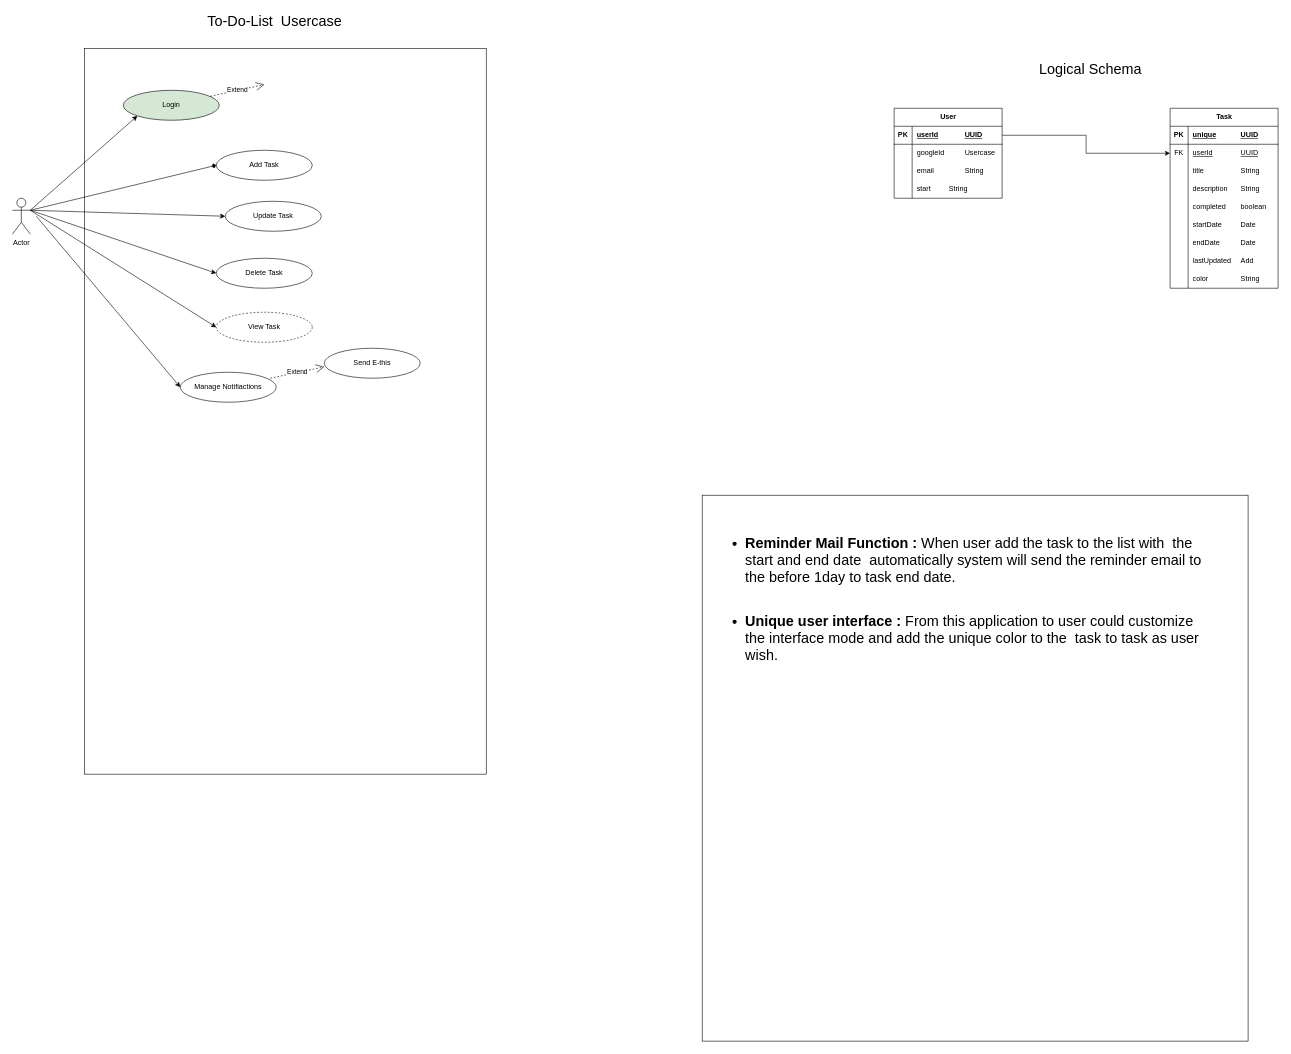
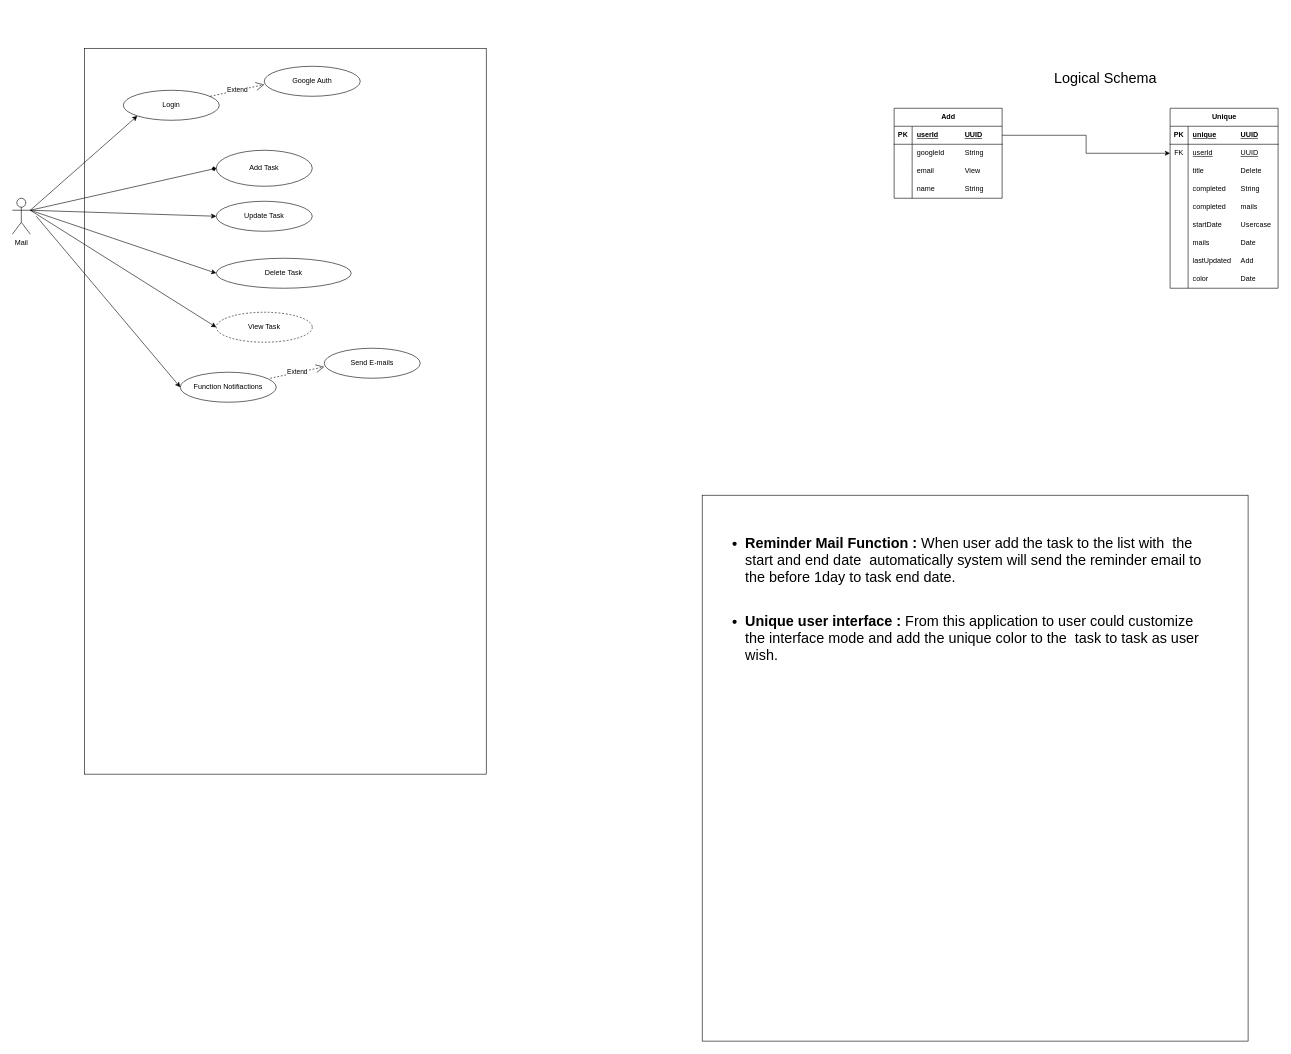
(275, 21) -> none
(1091, 69) -> (1106, 78)
none -> (312, 81)
(171, 105) -> (171, 105)
(949, 117) -> (949, 117)
(1225, 117) -> (1225, 117)
(952, 153) -> (947, 153)
(264, 165) -> (264, 168)
(941, 171) -> (936, 171)
(1219, 171) -> (1219, 171)
(942, 189) -> (940, 189)
(1227, 189) -> (1223, 189)
(1226, 207) -> (1221, 207)
(273, 216) -> (264, 216)
(1223, 225) -> (1231, 225)
(22, 243) -> (22, 243)
(1219, 243) -> (1213, 243)
(264, 273) -> (284, 273)
(1217, 279) -> (1214, 279)
(372, 363) -> (372, 363)
(228, 387) -> (228, 387)
